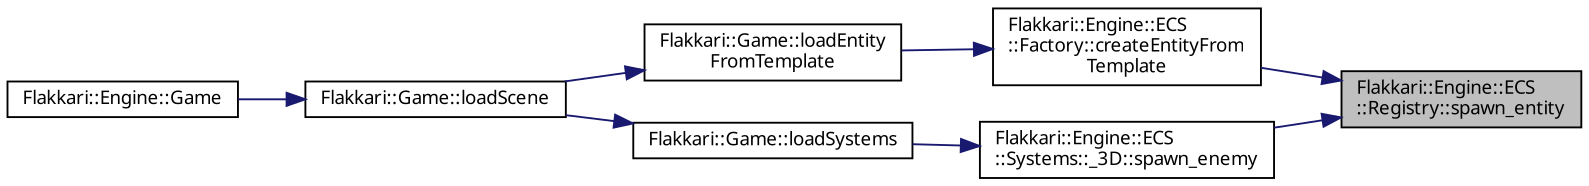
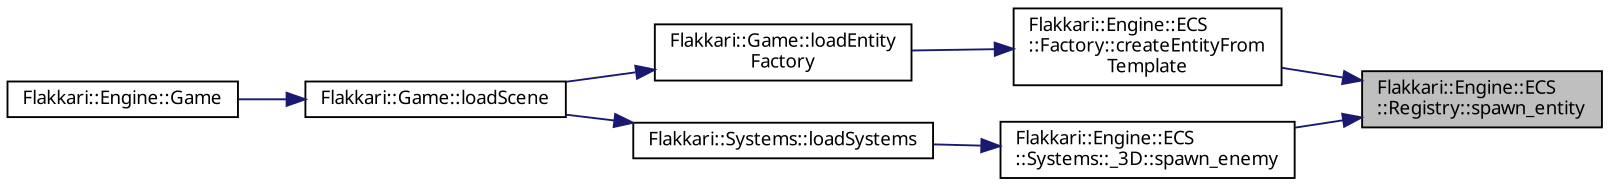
(773, 52) -> (783, 52)
(773, 141) -> (783, 141)
